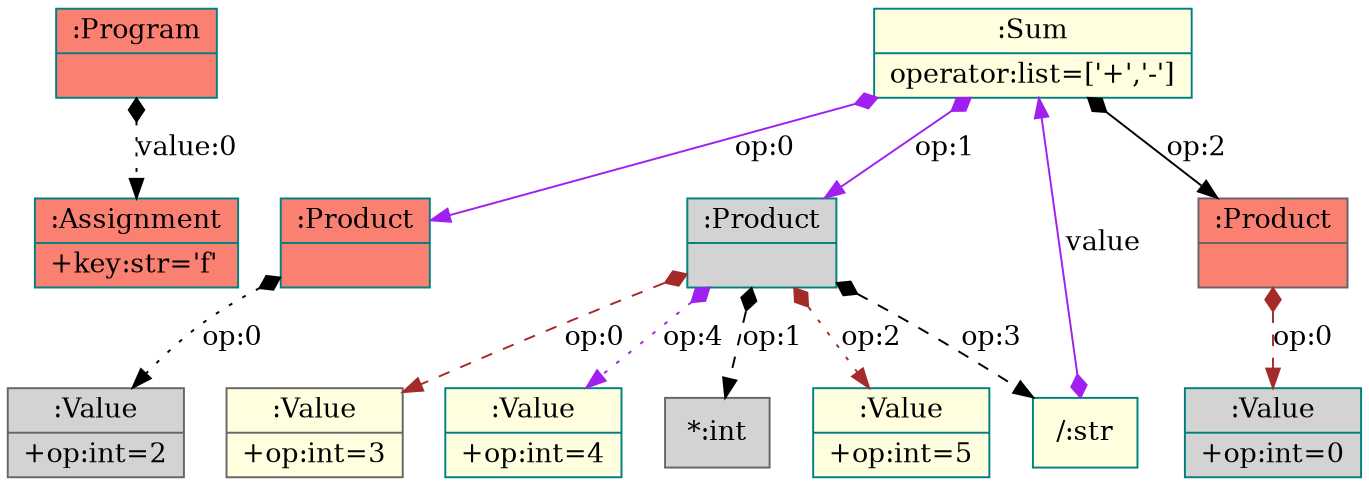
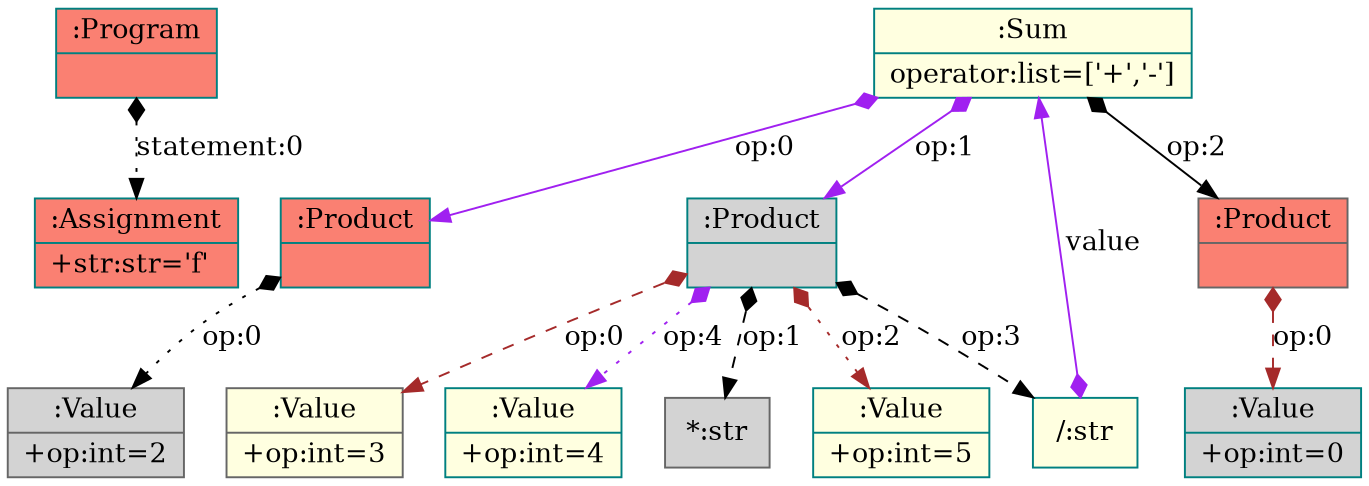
(187, 148) -> (221, 148)
(135, 264) -> (130, 264)
(717, 433) -> (717, 433)
